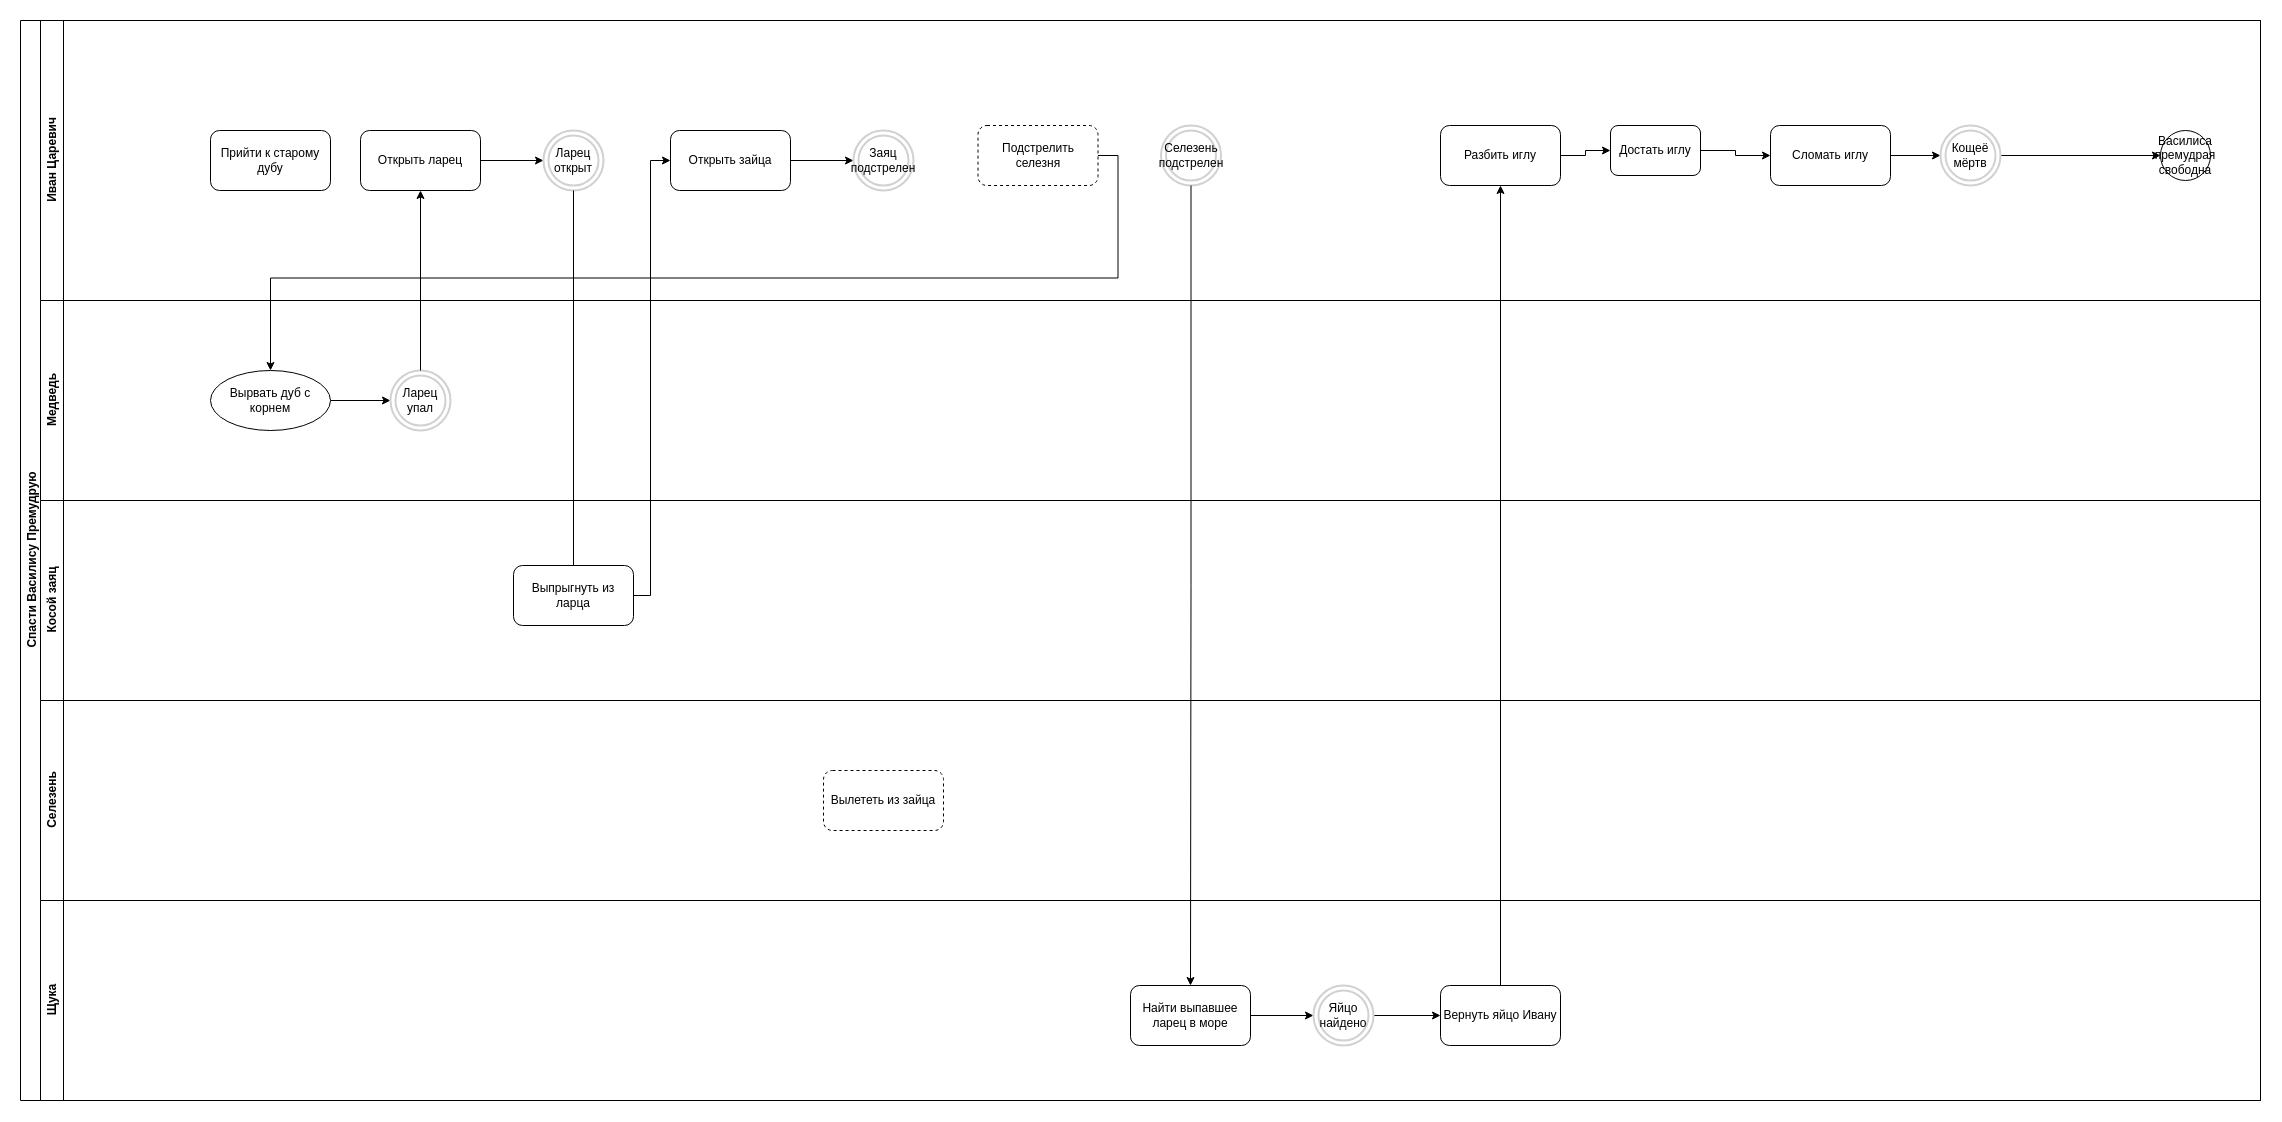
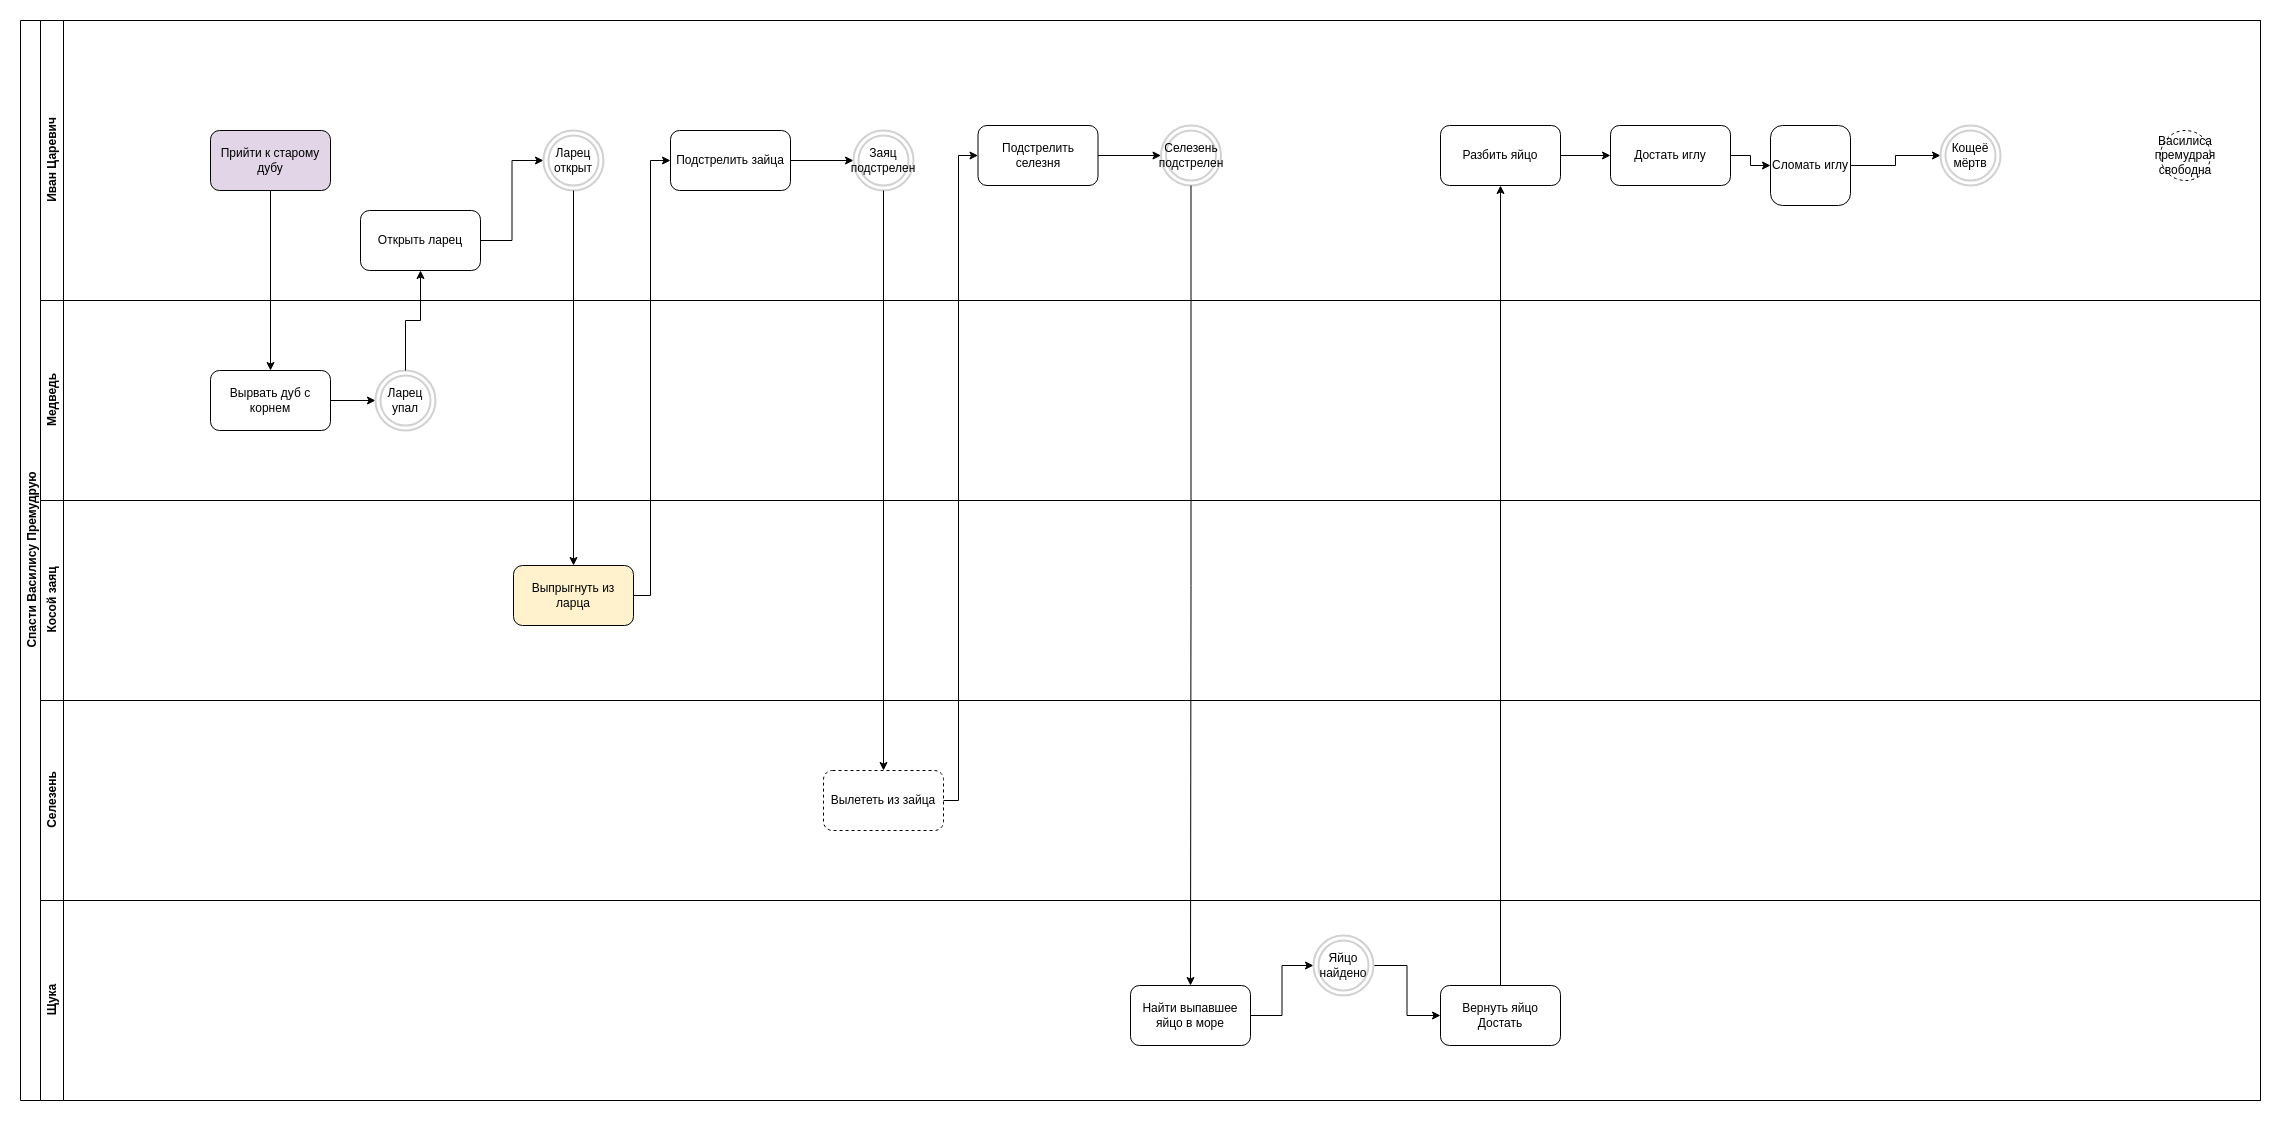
(1656, 151) -> (1671, 156)
(1038, 156) -> (1038, 156)
(1501, 156) -> (1501, 156)
(1831, 156) -> (1811, 166)
(2077, 156) -> none
(2186, 156) -> (2186, 156)
(271, 161) -> (271, 161)
(421, 161) -> (421, 241)
(731, 161) -> (731, 161)
none -> (271, 233)
(757, 278) -> (1135, 156)
(271, 401) -> (271, 401)
(421, 401) -> (406, 401)
none -> (884, 477)
none -> (959, 480)
(574, 560) -> (574, 557)
(574, 596) -> (574, 596)
(1191, 1016) -> (1191, 1016)
(1344, 1016) -> (1344, 966)
(1501, 1016) -> (1501, 1016)
